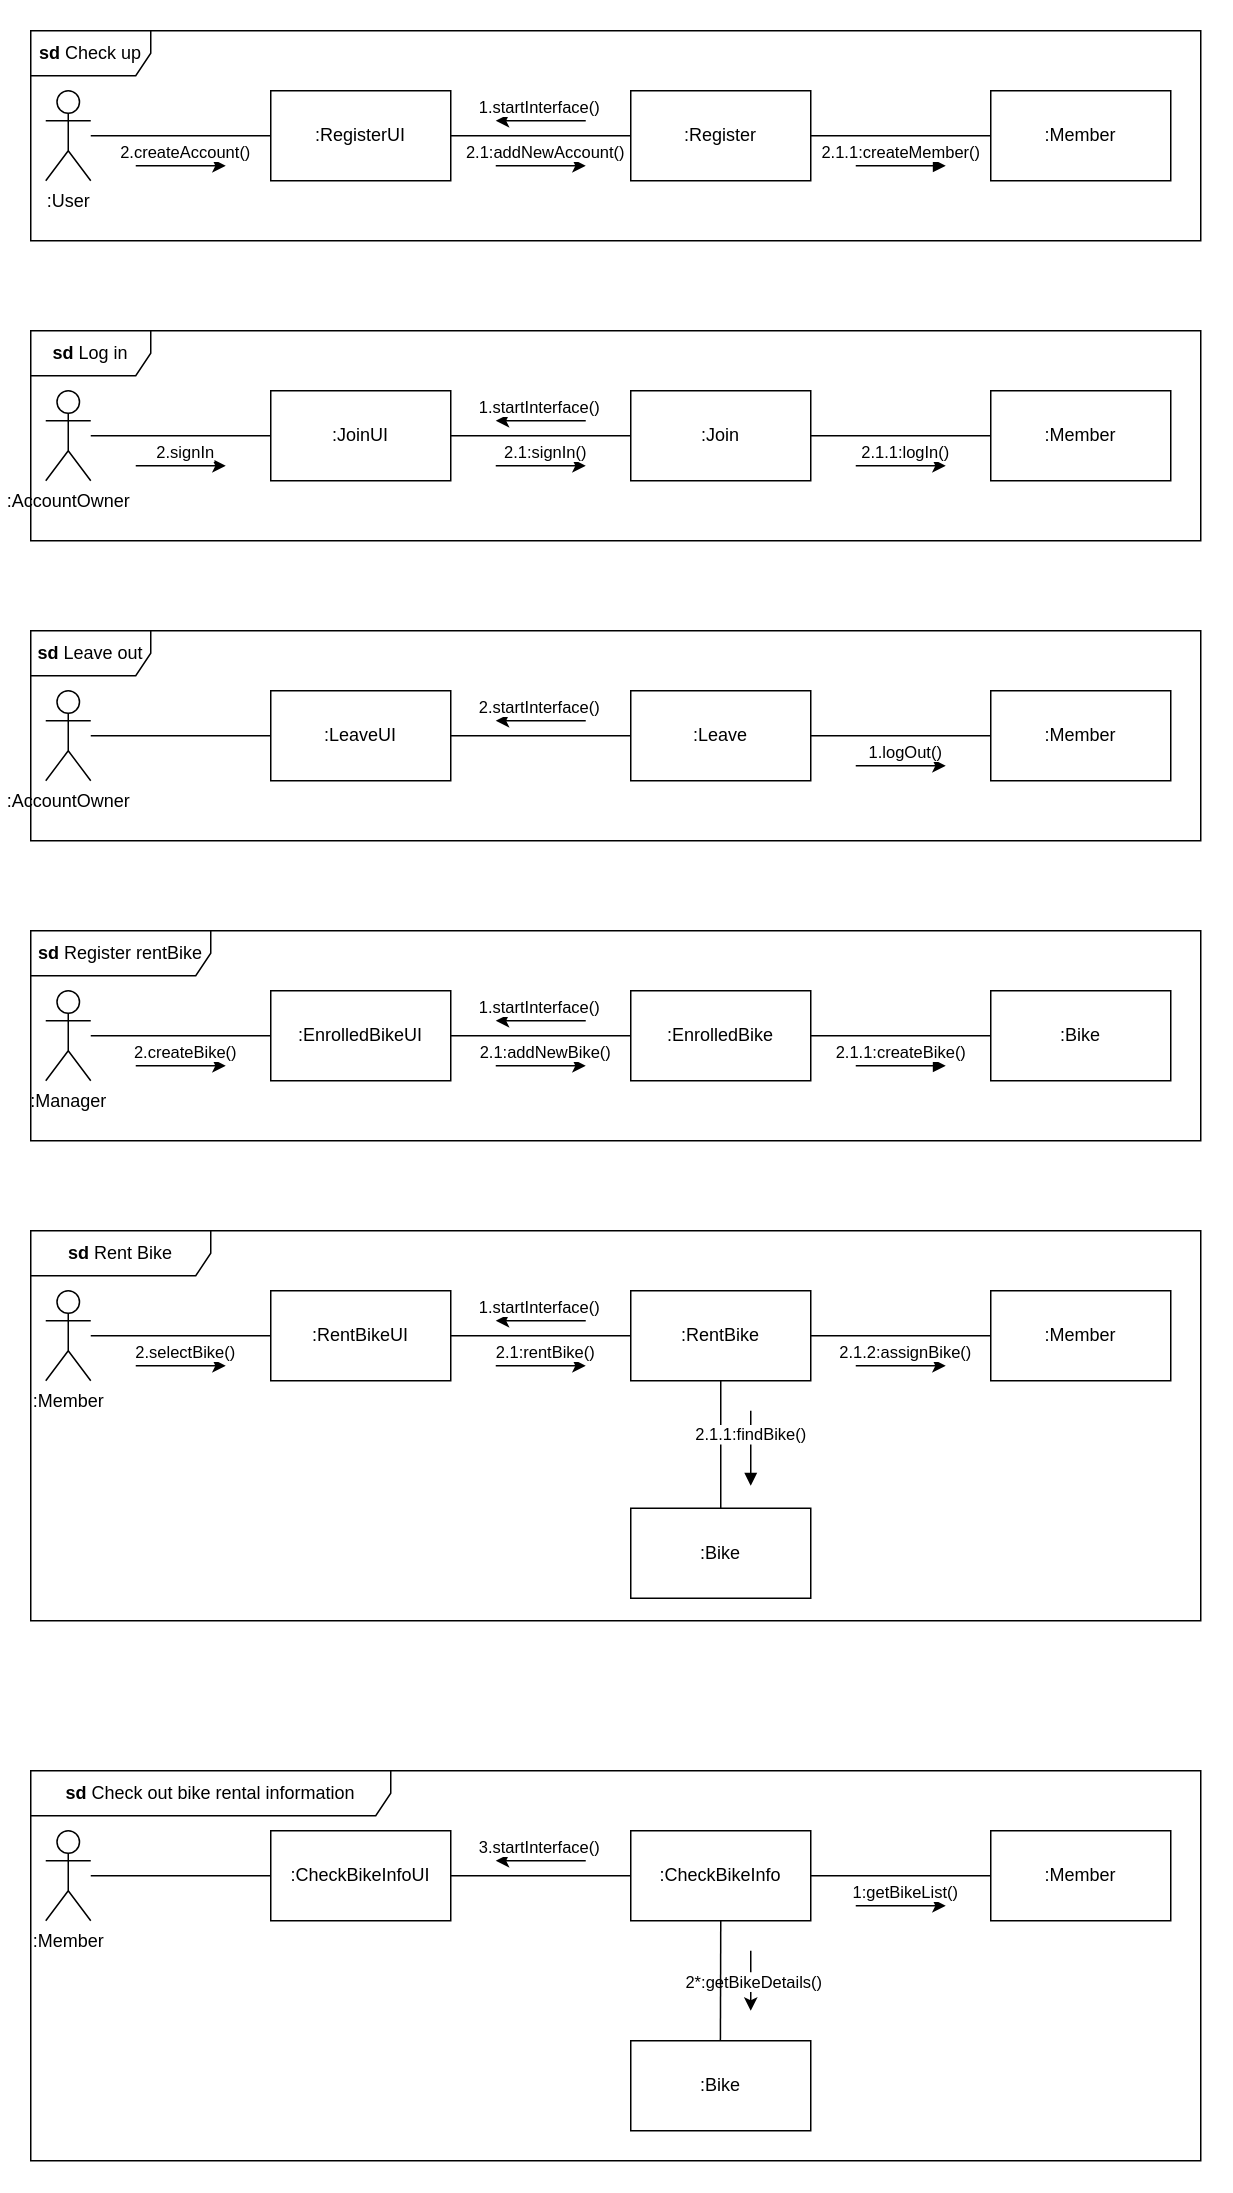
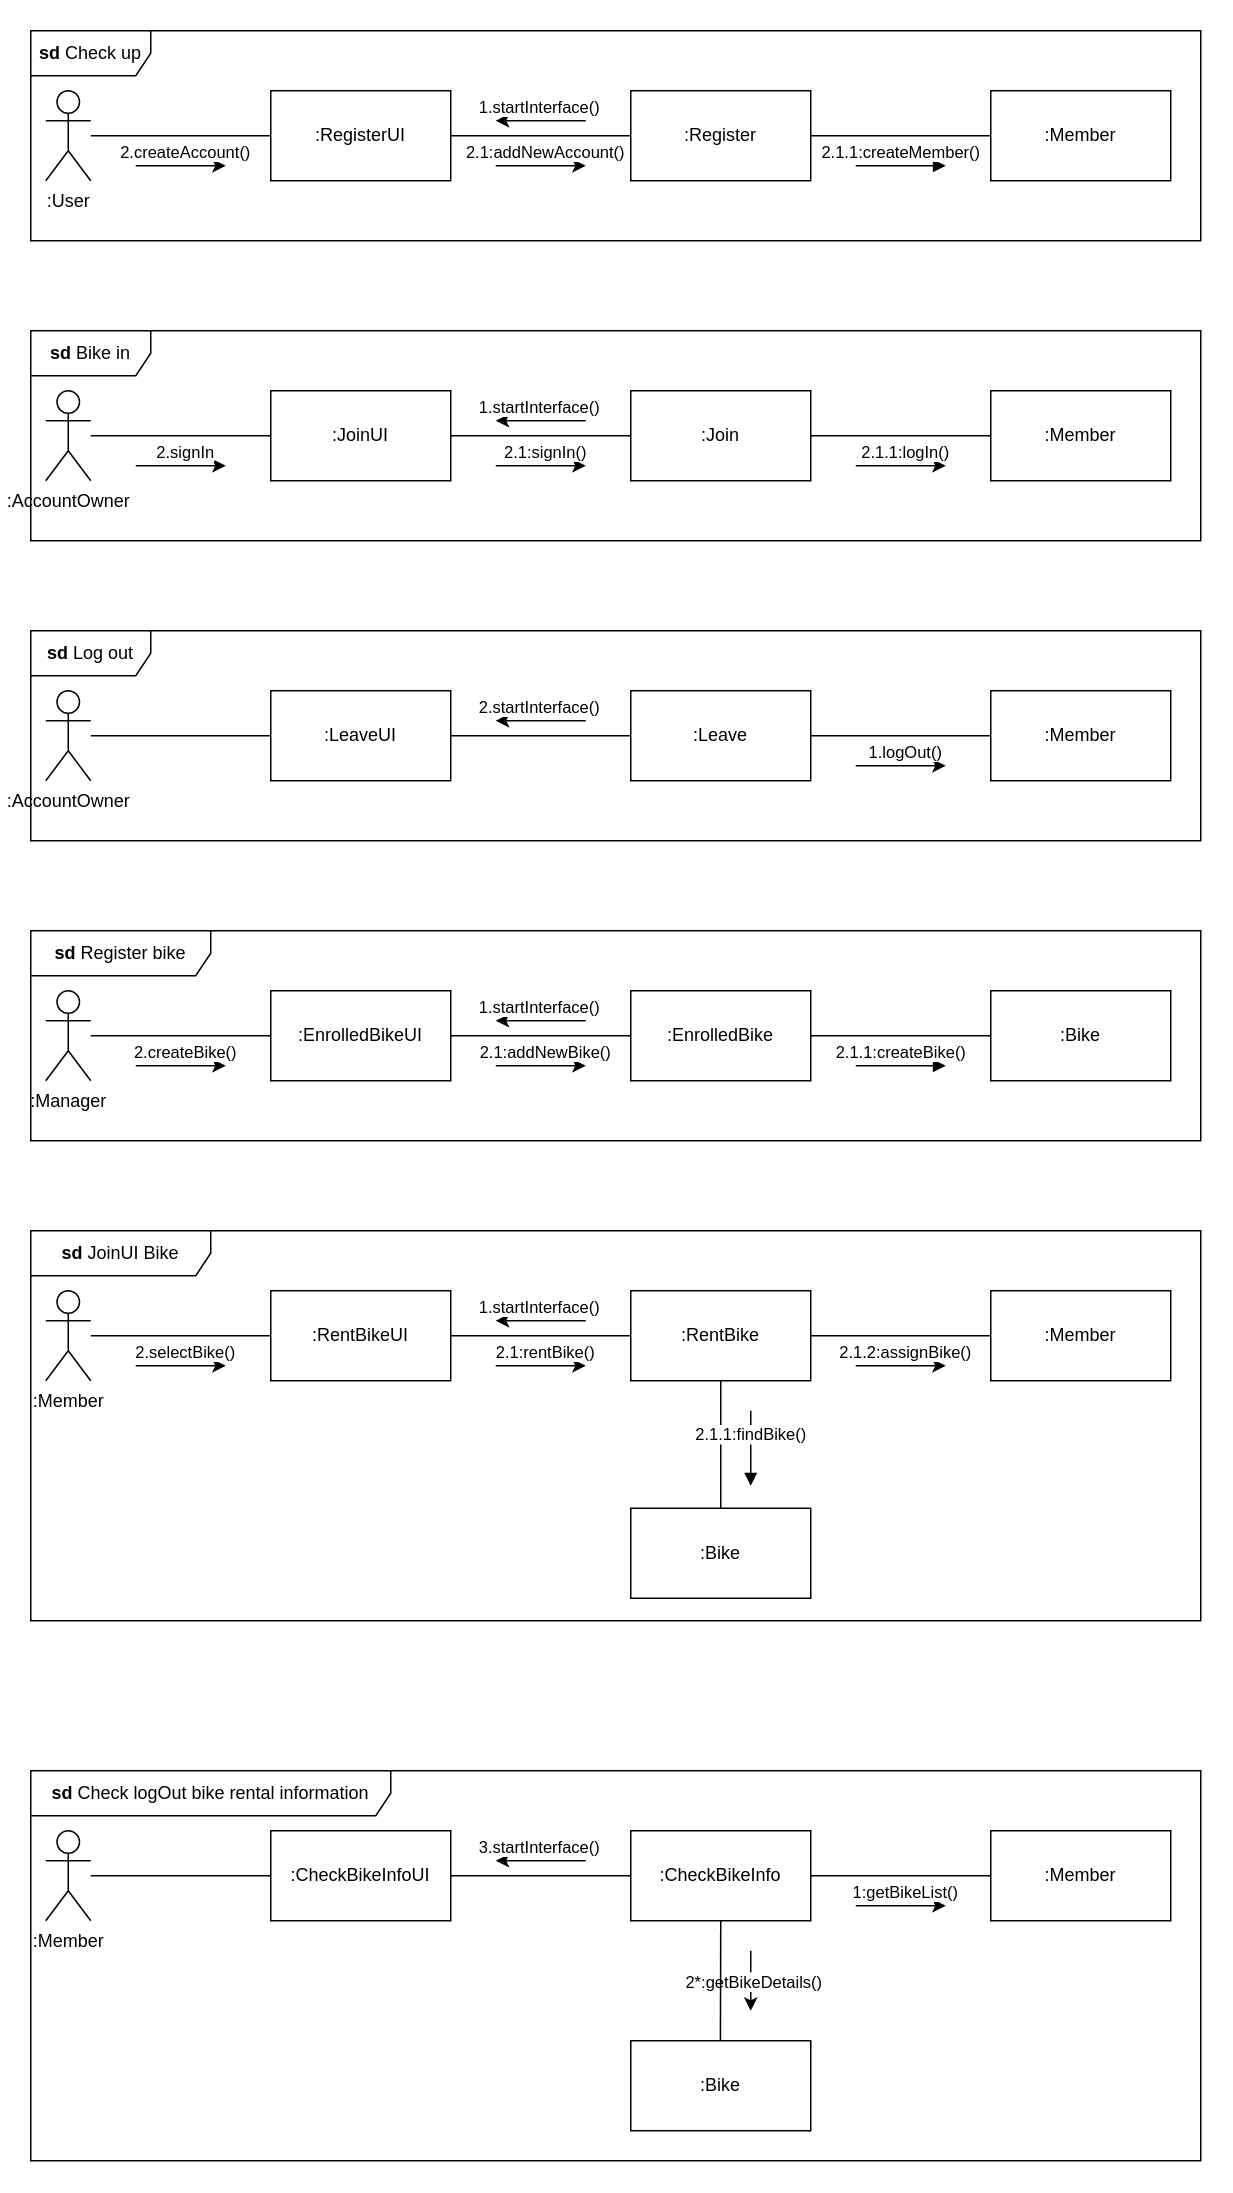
(91, 353) -> (91, 353)
(91, 653) -> (91, 653)
(121, 953) -> (121, 953)
(121, 1253) -> (121, 1253)
(211, 1793) -> (211, 1793)
